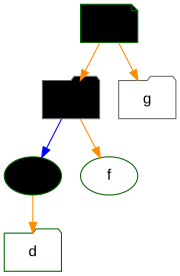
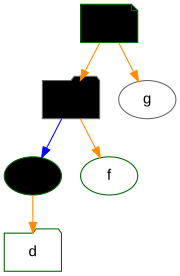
(147, 100) -> (147, 100)
